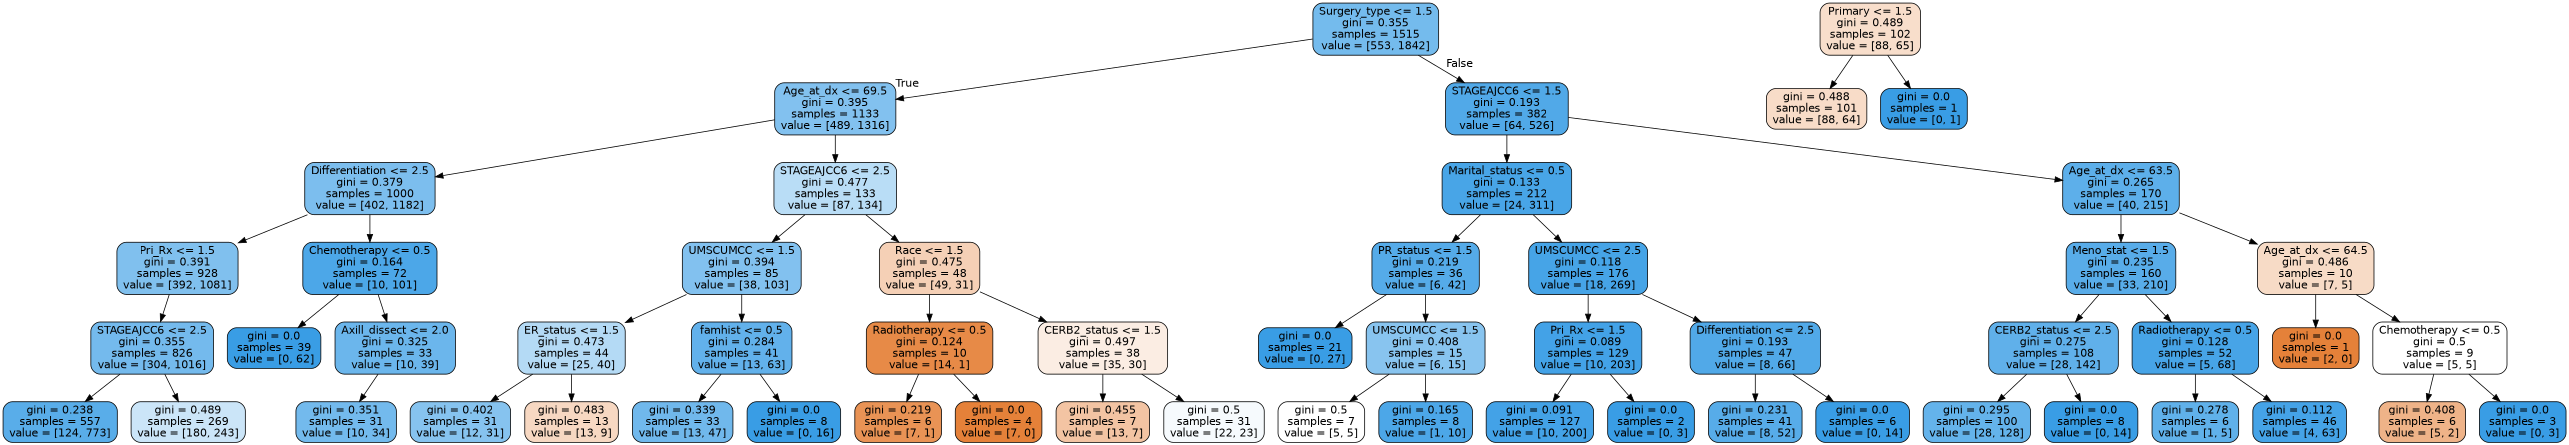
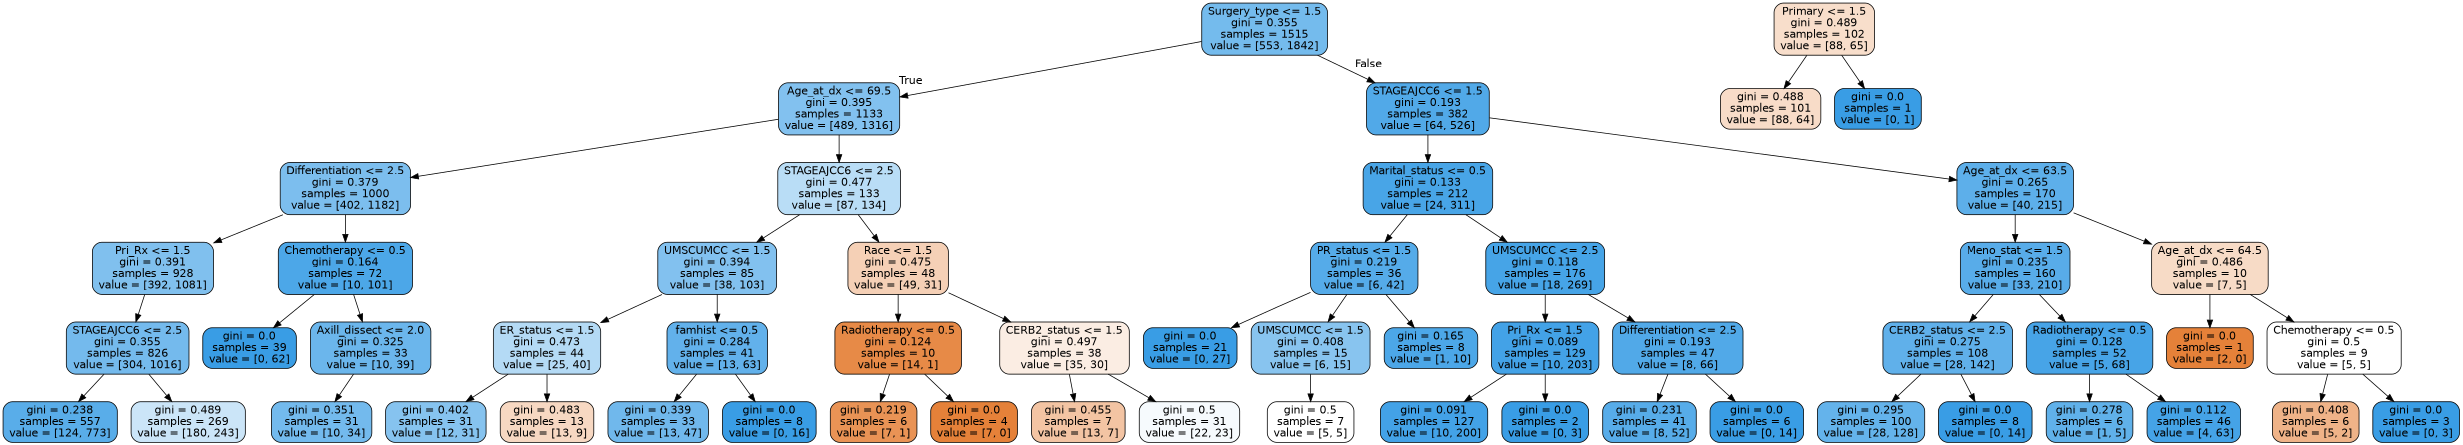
(1426, 384) -> (1398, 308)
